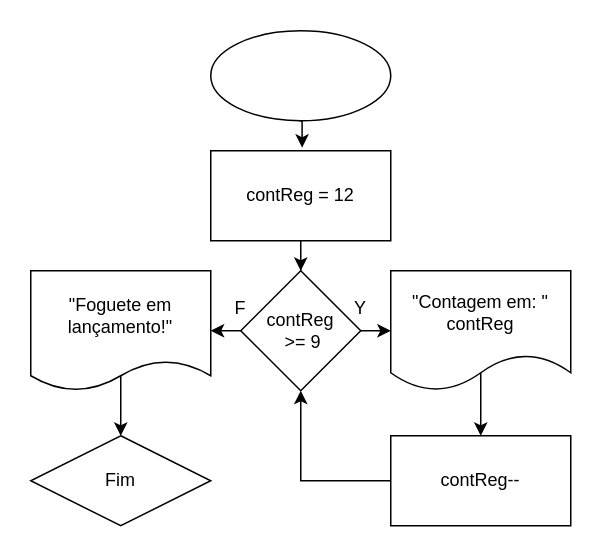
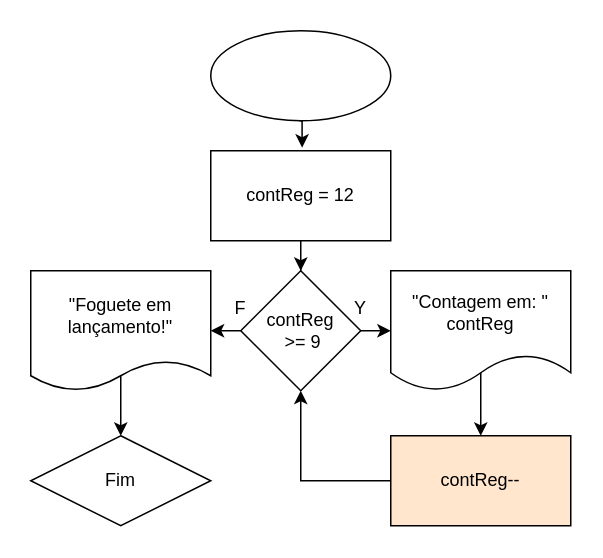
(481, 481) -> (481, 481)
